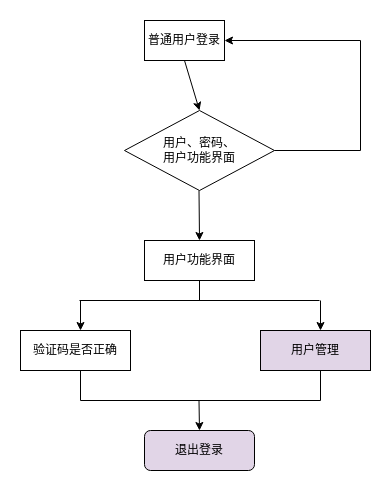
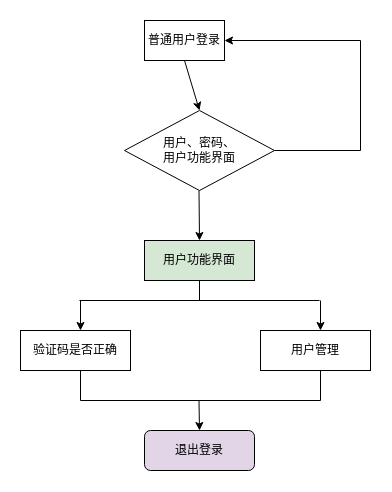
(200, 261) -> (200, 261)
(316, 351) -> (316, 351)
